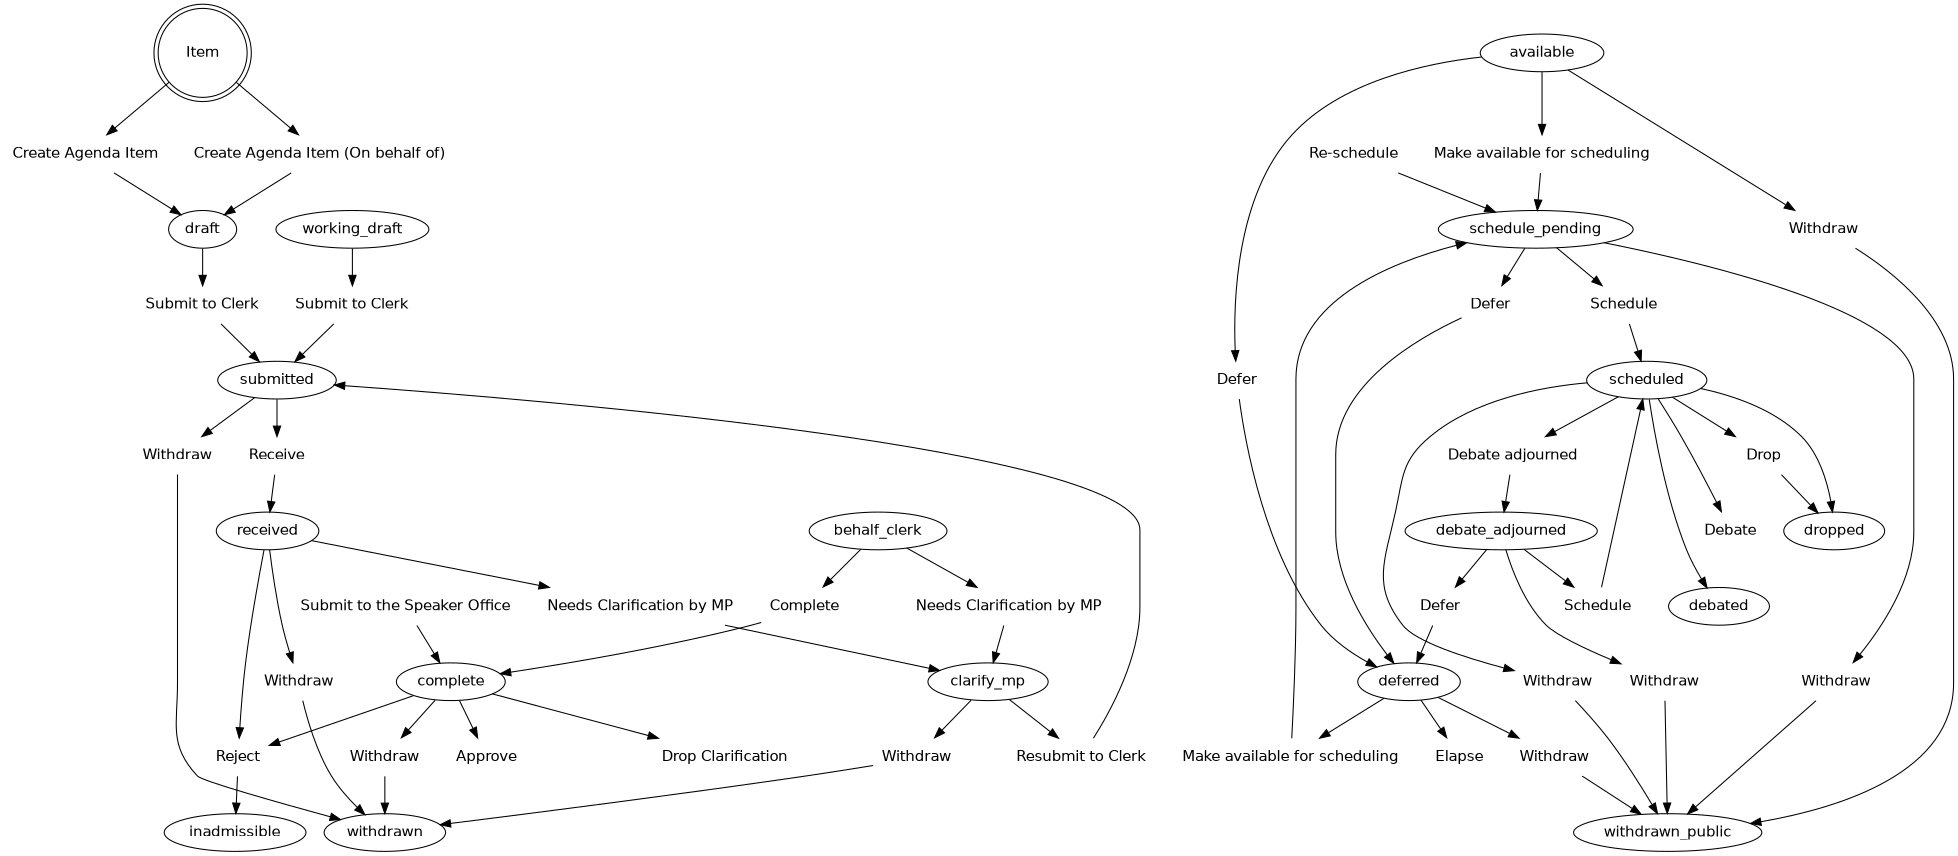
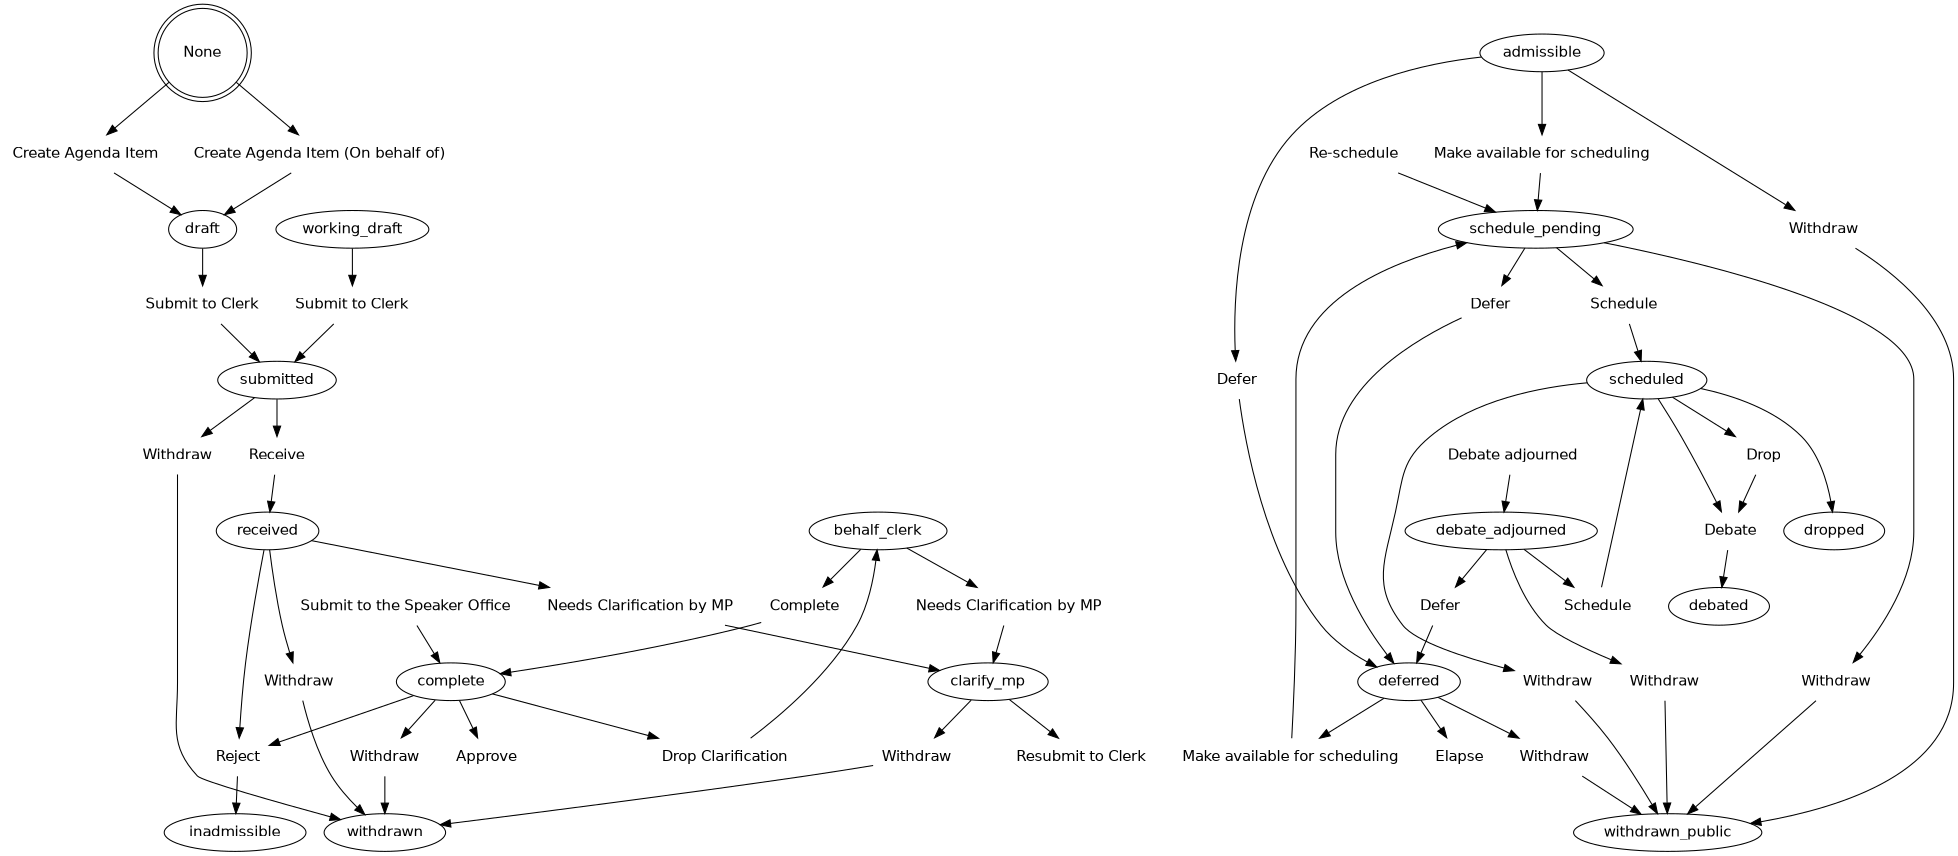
(203, 53) -> (203, 53)
(1542, 53) -> (1542, 53)
(1586, 414) -> none
(860, 440) -> none
(1796, 490) -> (1749, 489)
(1668, 491) -> (1726, 564)
none -> (832, 662)
